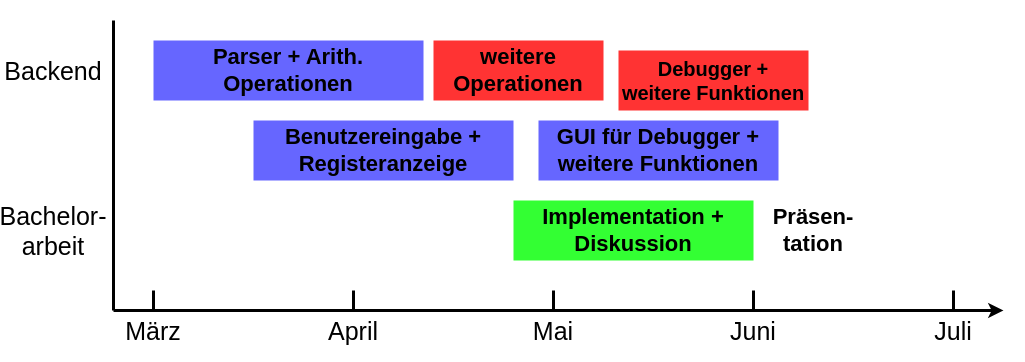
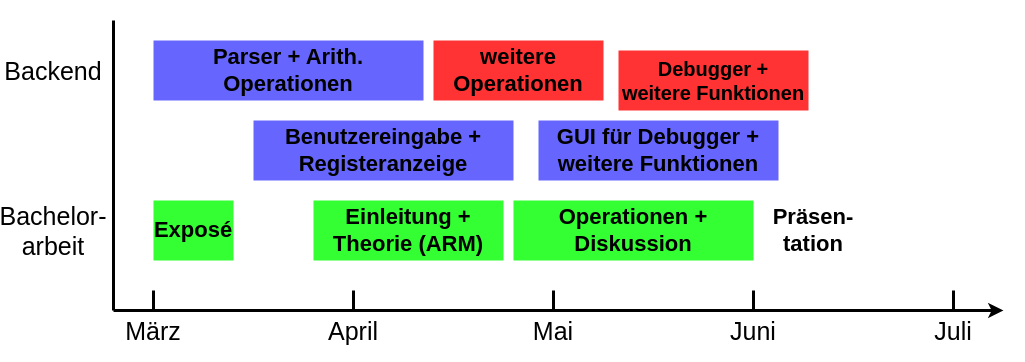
none -> (194, 231)
none -> (409, 231)
(634, 231) -> (634, 231)
